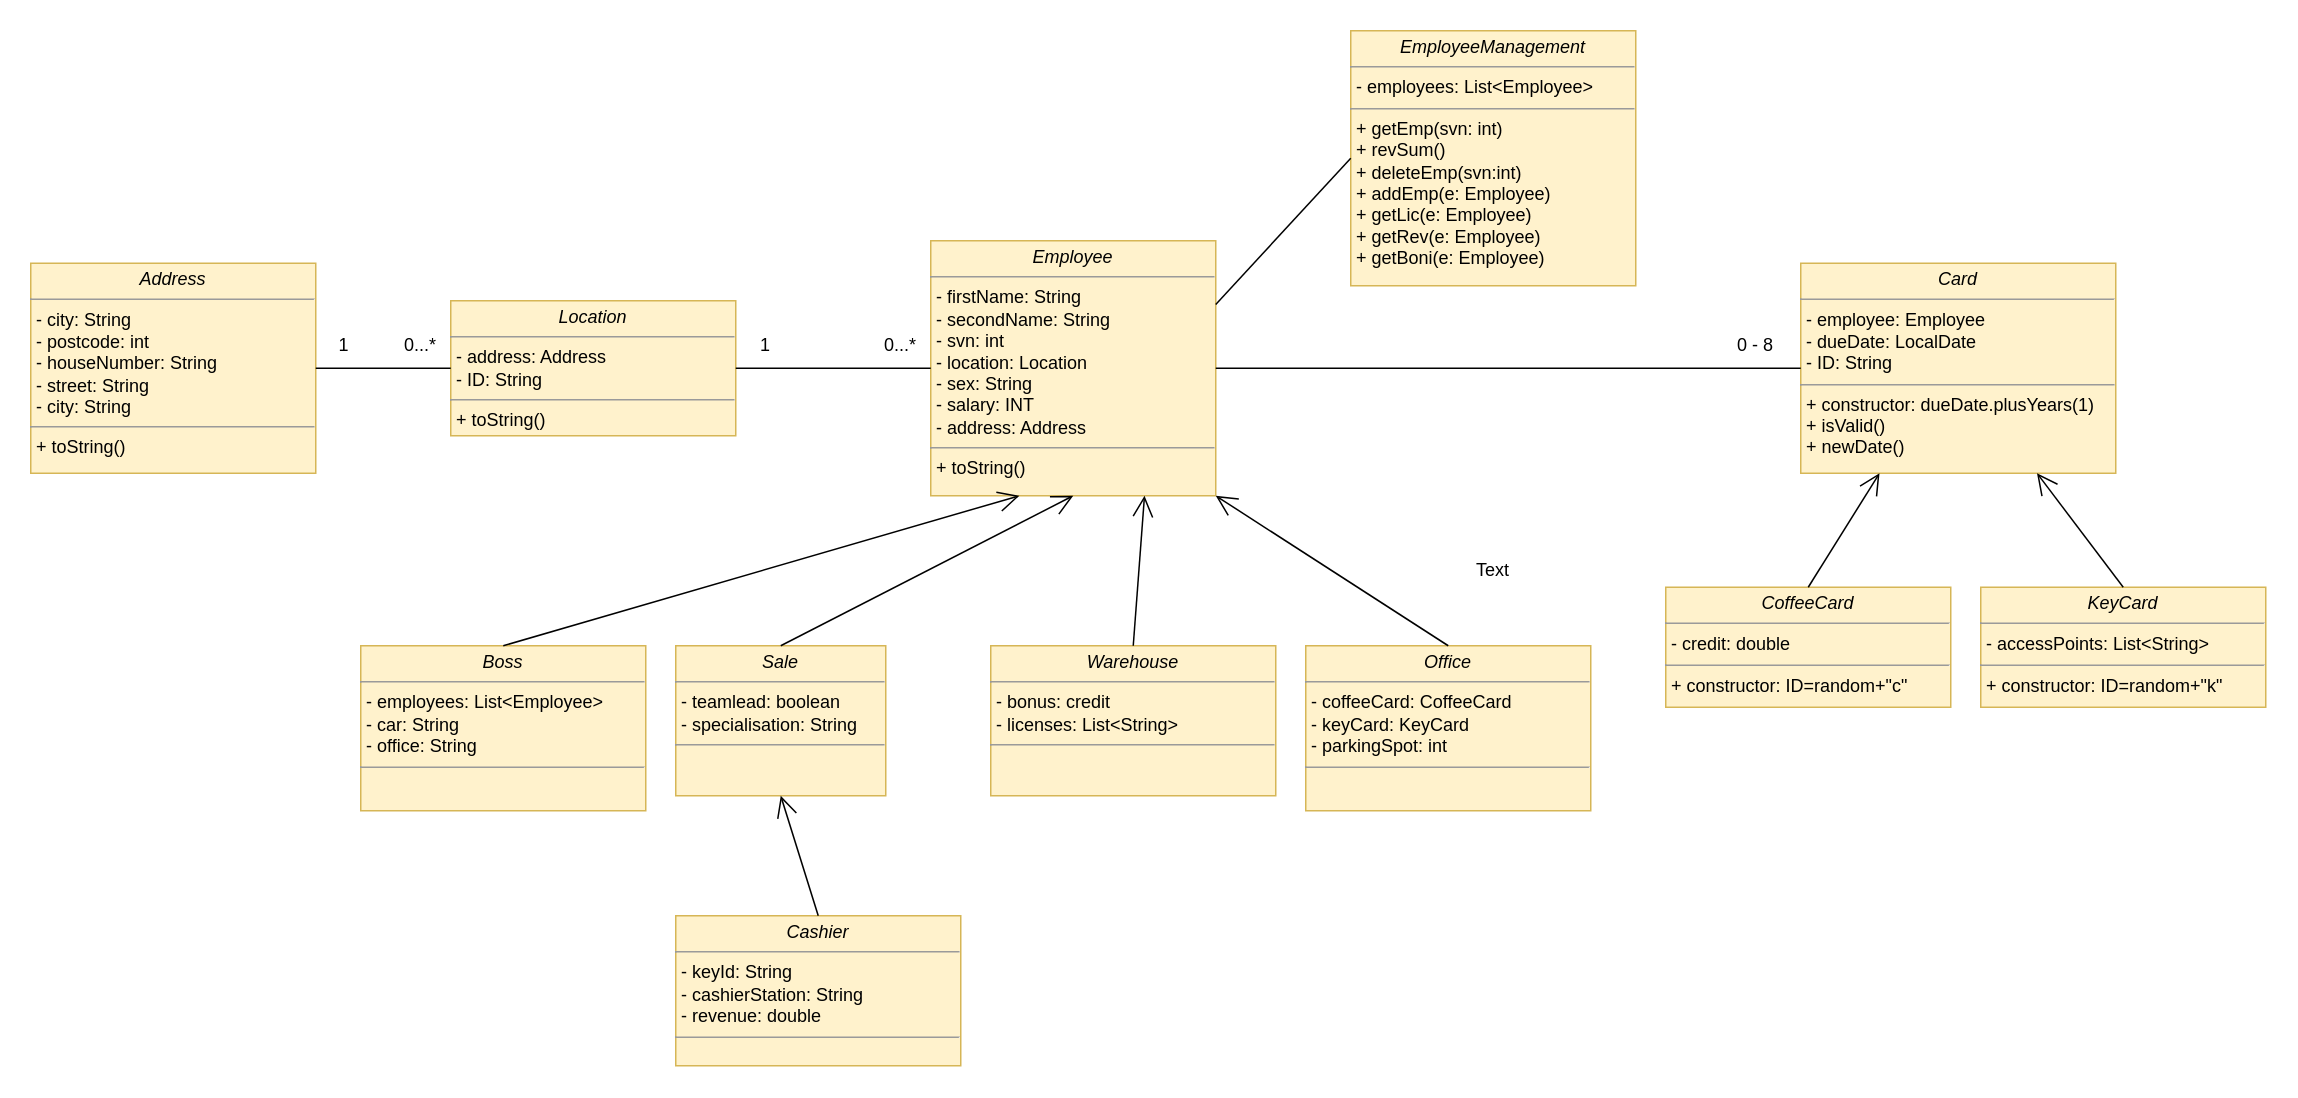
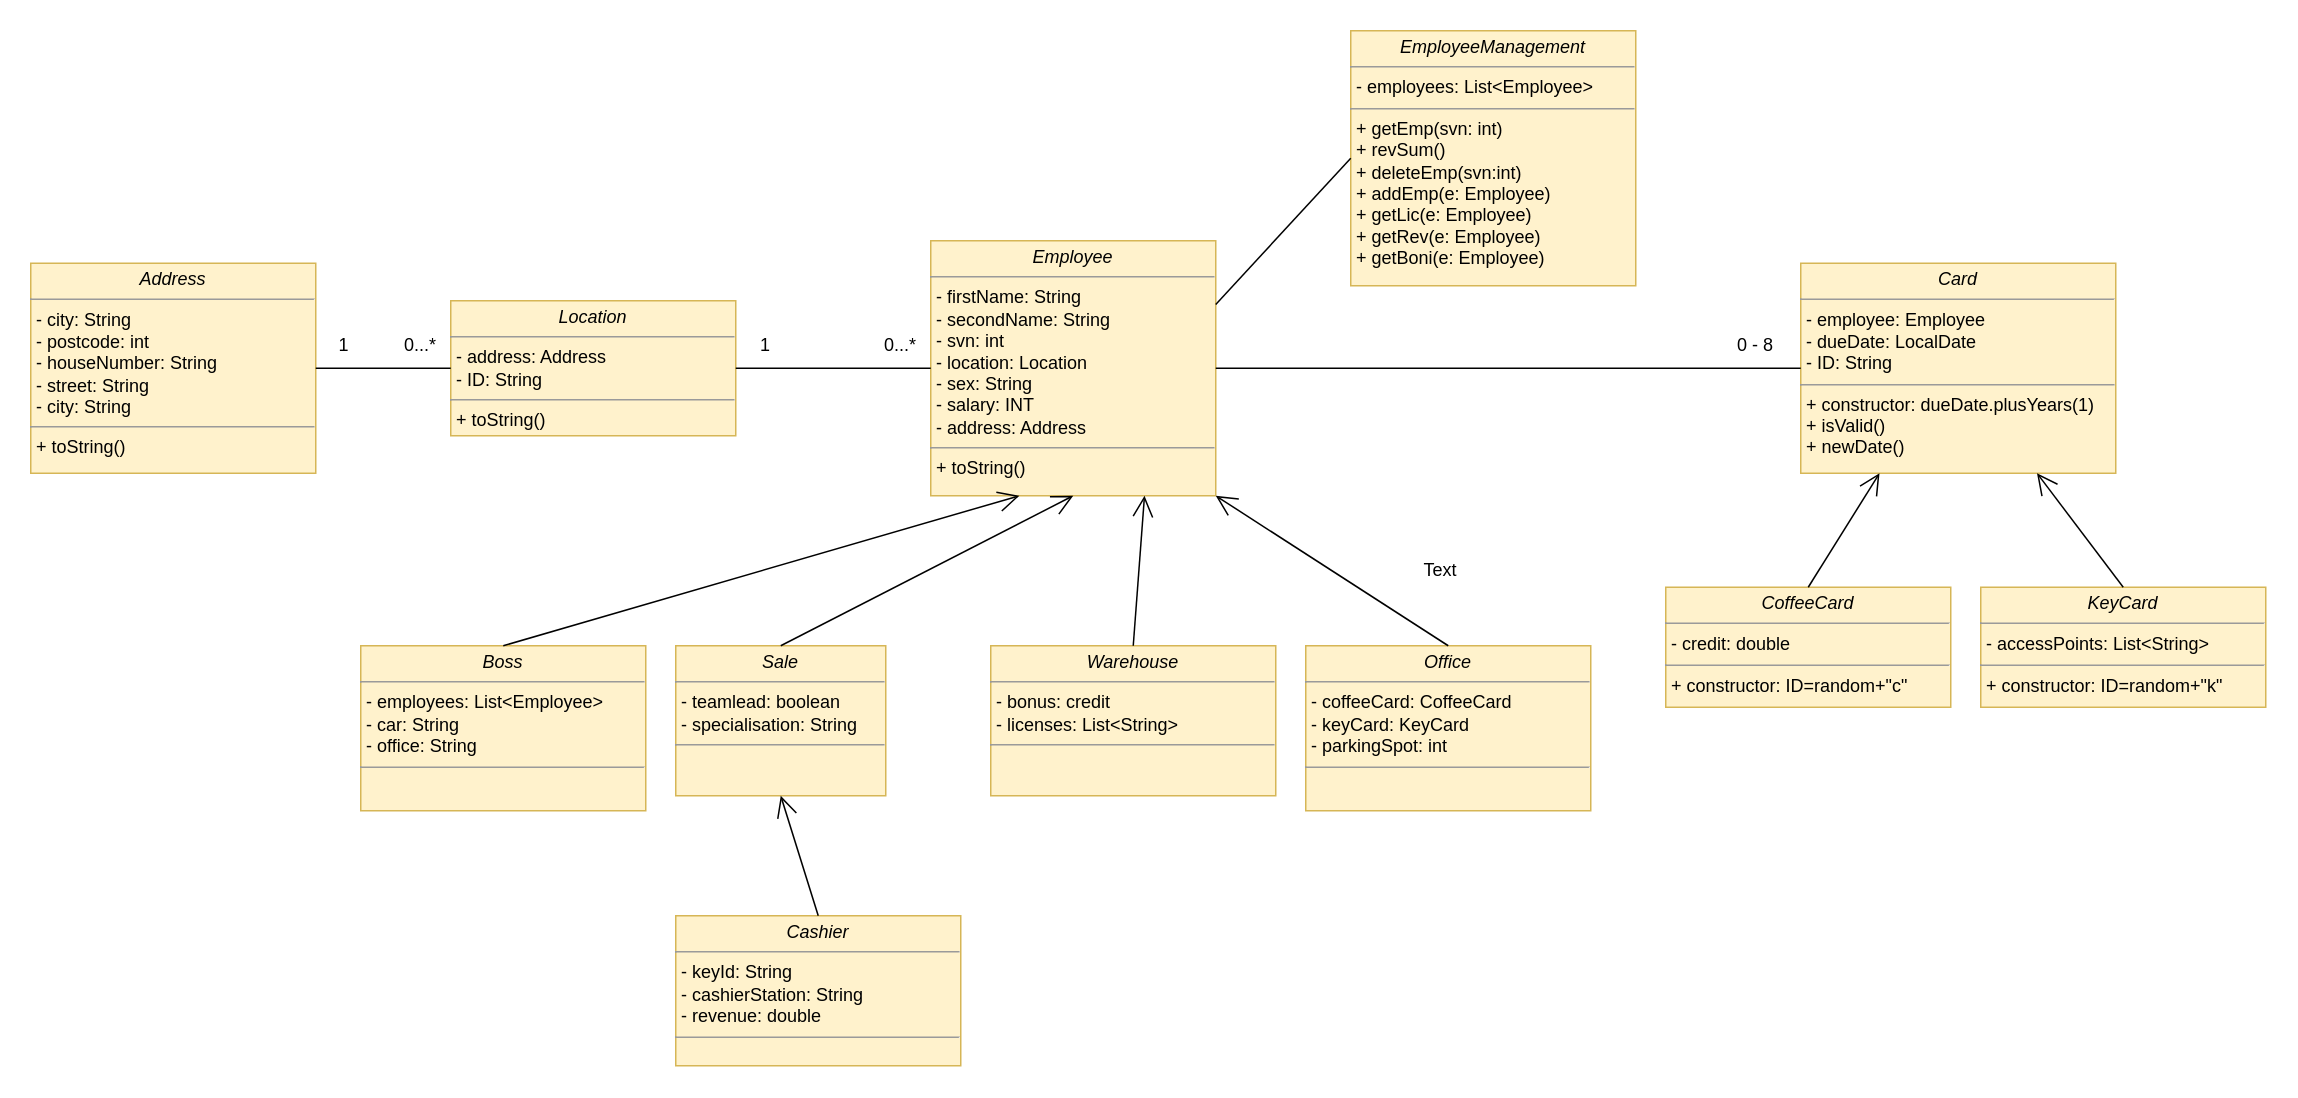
(1493, 571) -> (1441, 571)
